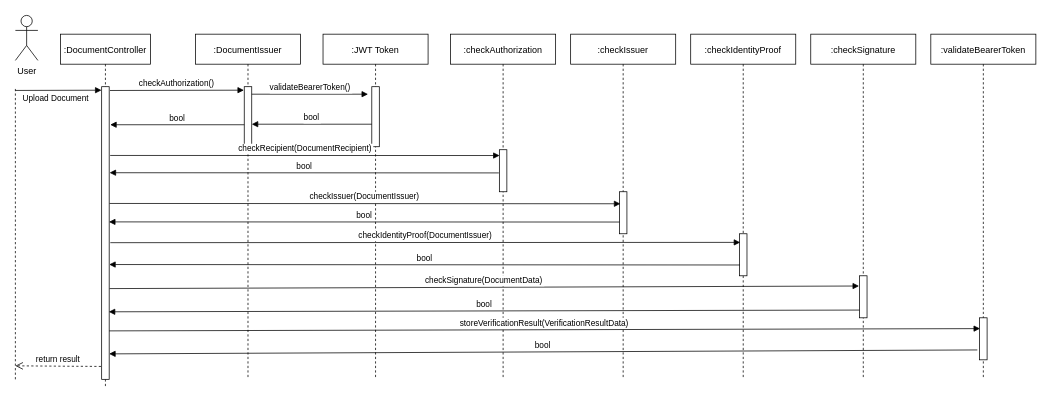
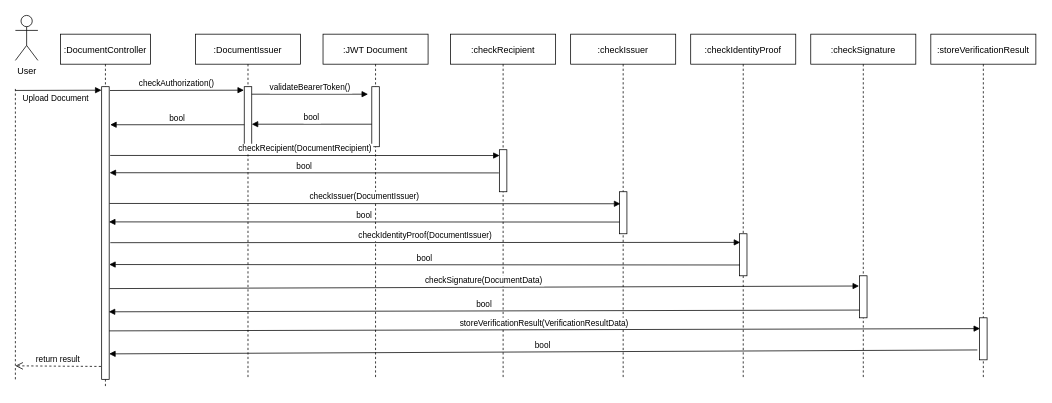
(375, 50) -> (375, 50)
(503, 50) -> (503, 50)
(983, 50) -> (983, 50)
